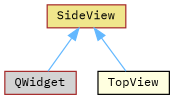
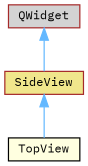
(60, 55) -> (44, 56)
